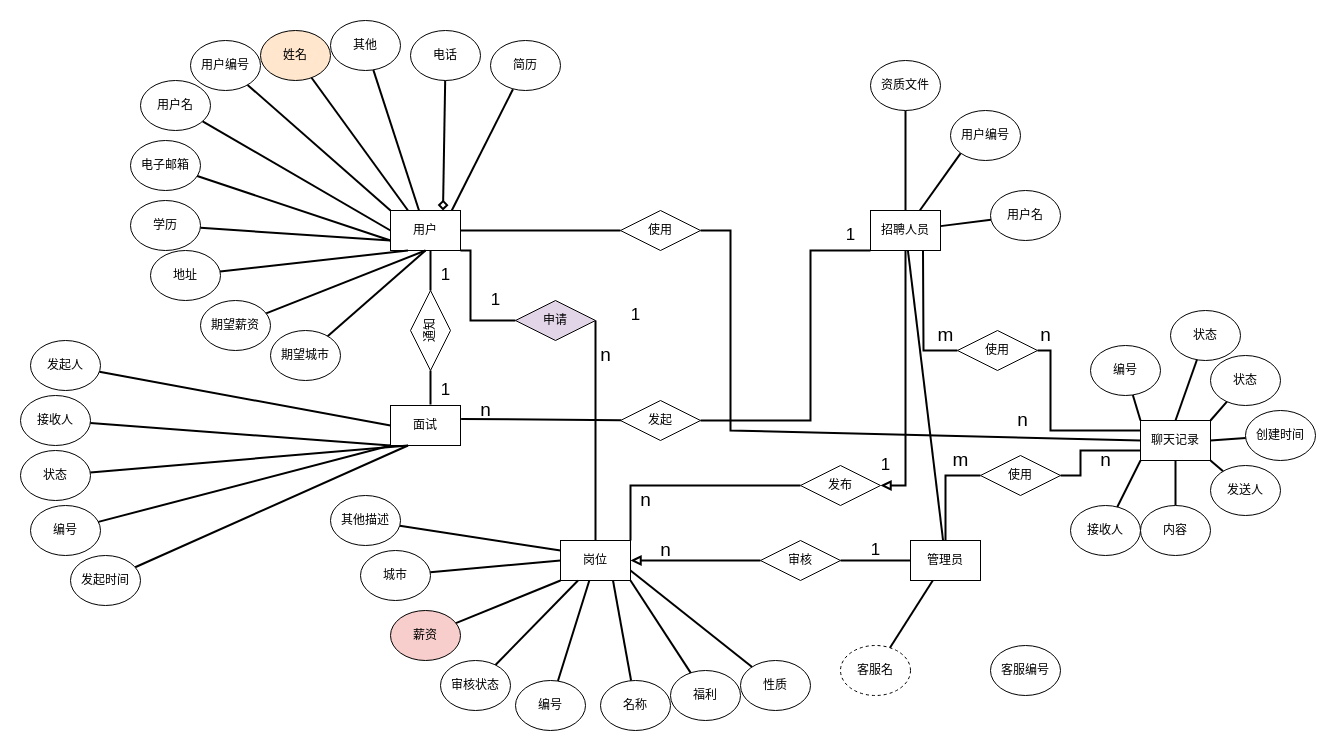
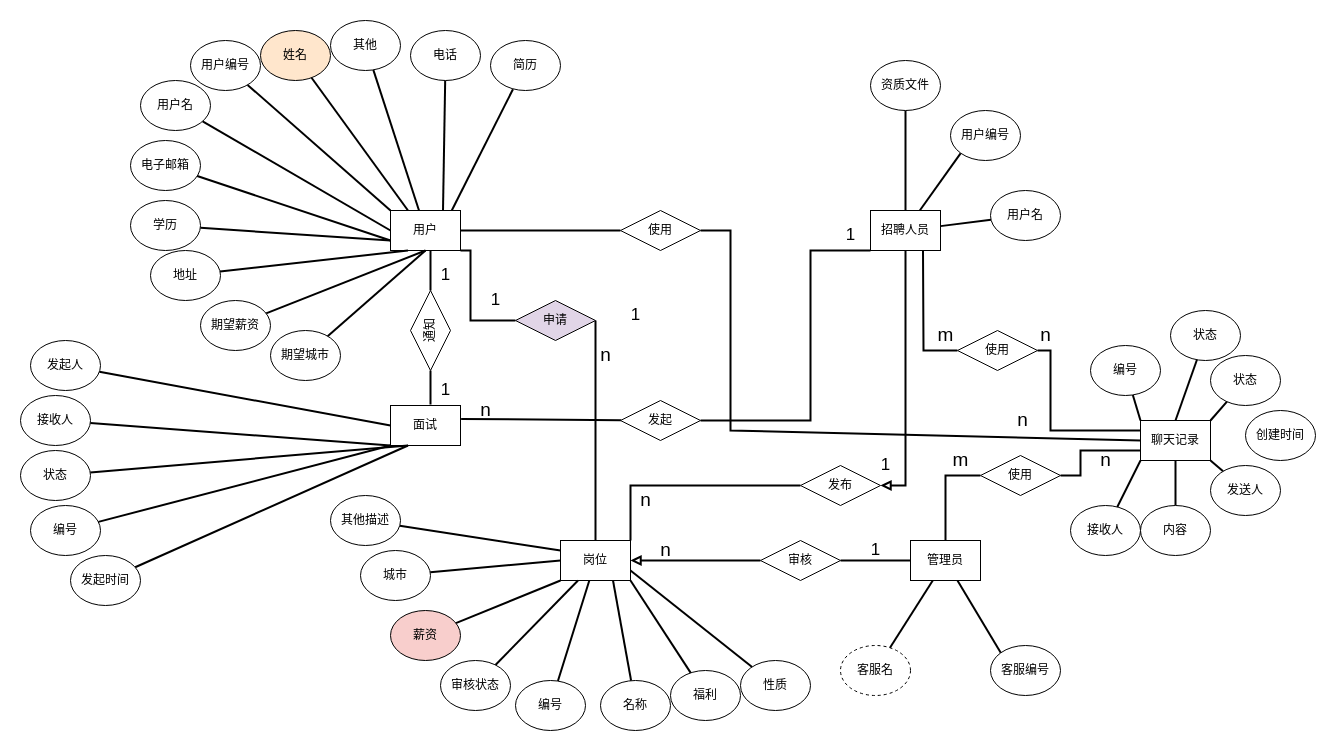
(443, 200) -> (443, 205)
(926, 396) -> (979, 617)
(1229, 439) -> none
